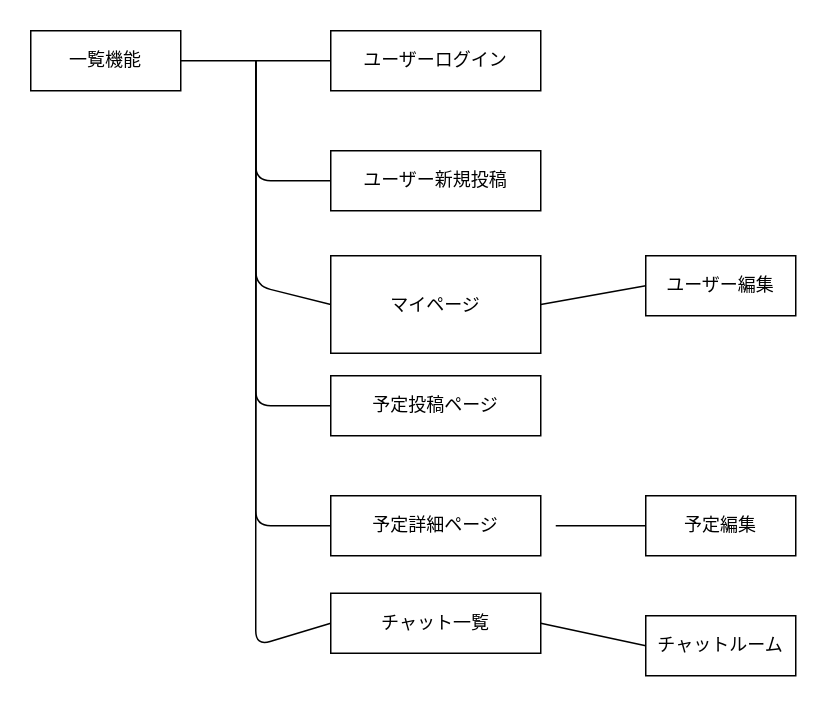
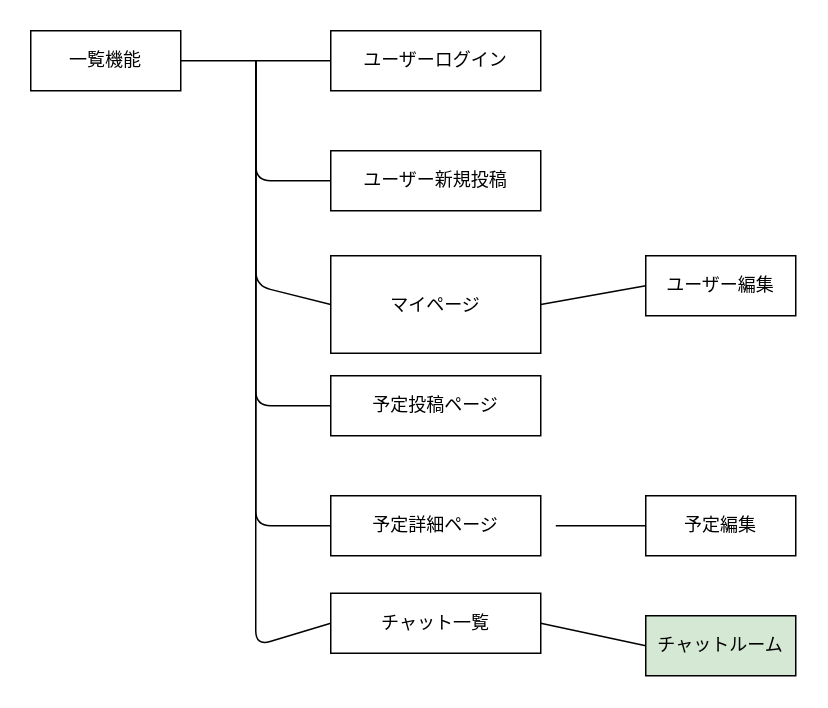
(721, 646) -> (721, 646)
